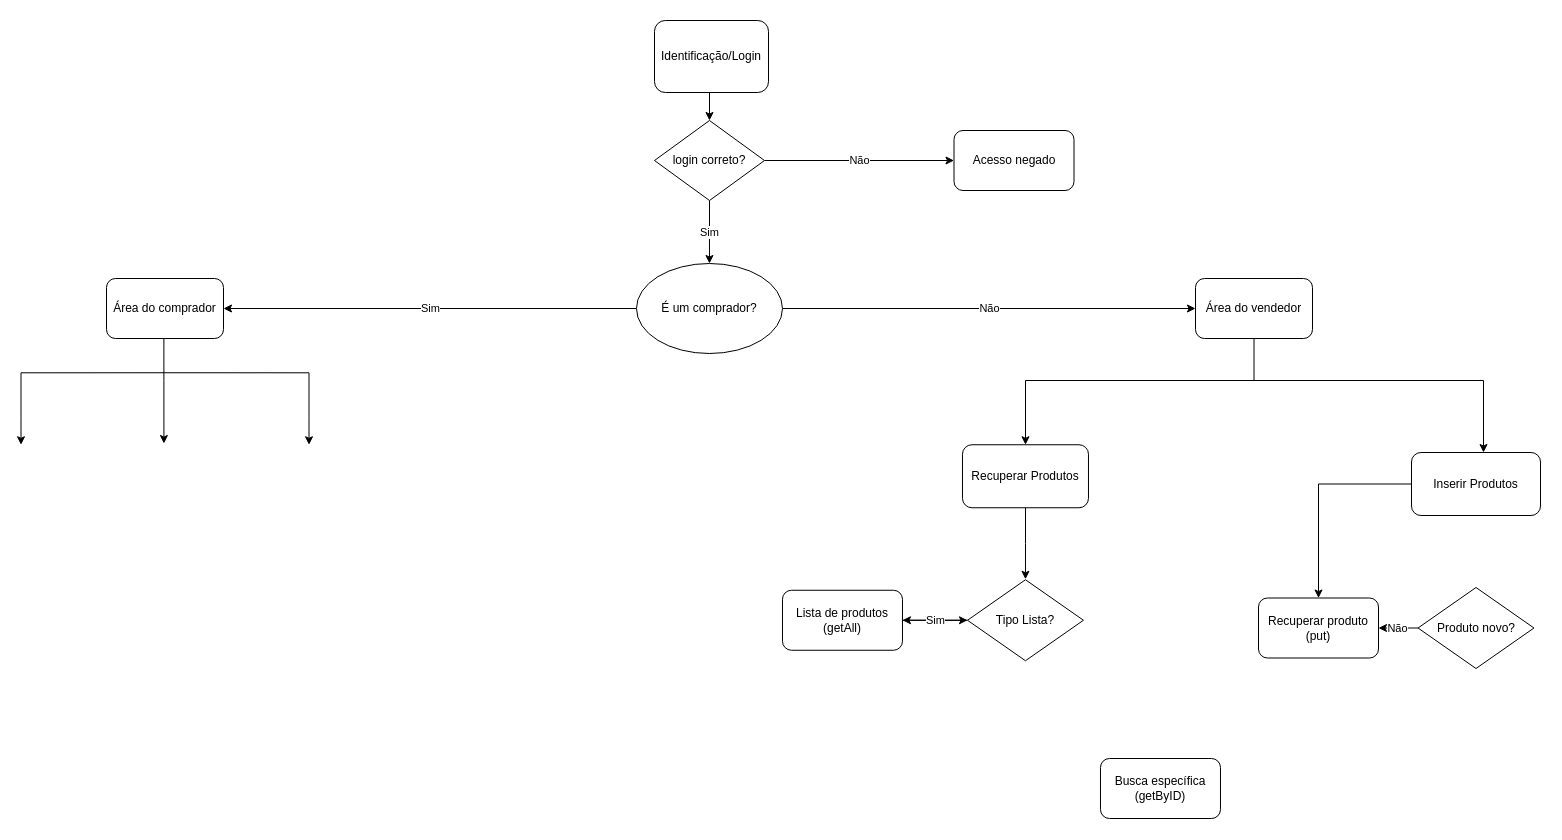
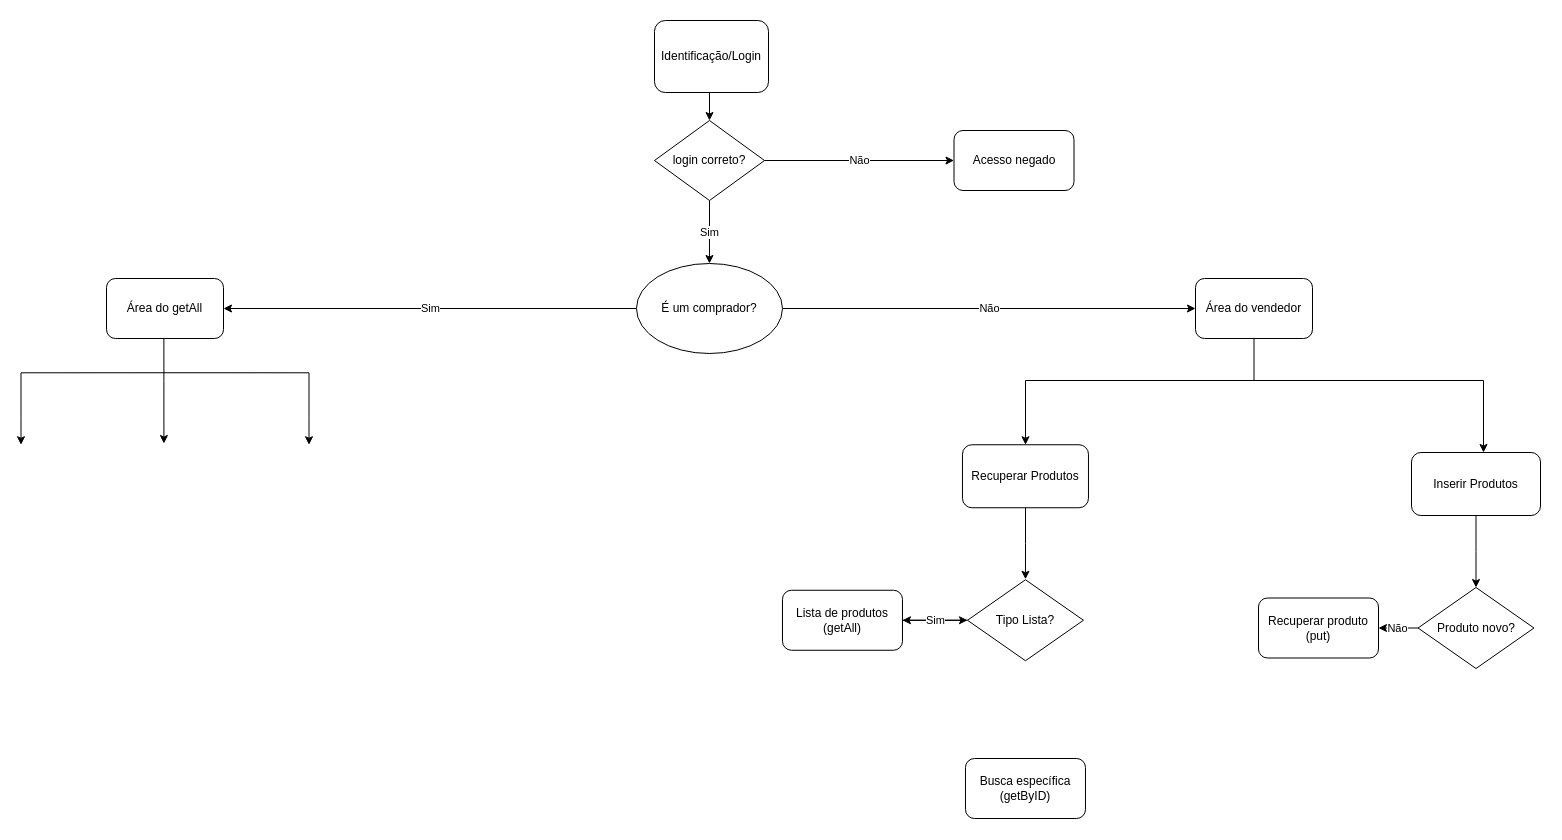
(165, 309) -> (165, 309)
(1319, 491) -> (1476, 548)
(1160, 789) -> (1025, 789)
